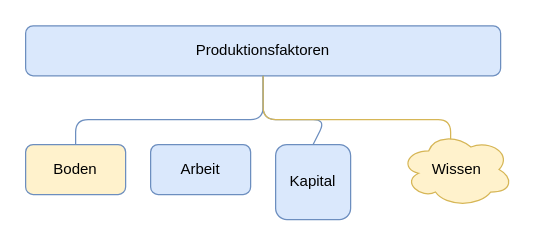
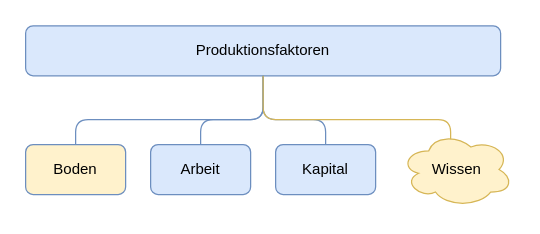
none -> (201, 135)
(313, 182) -> (326, 169)
